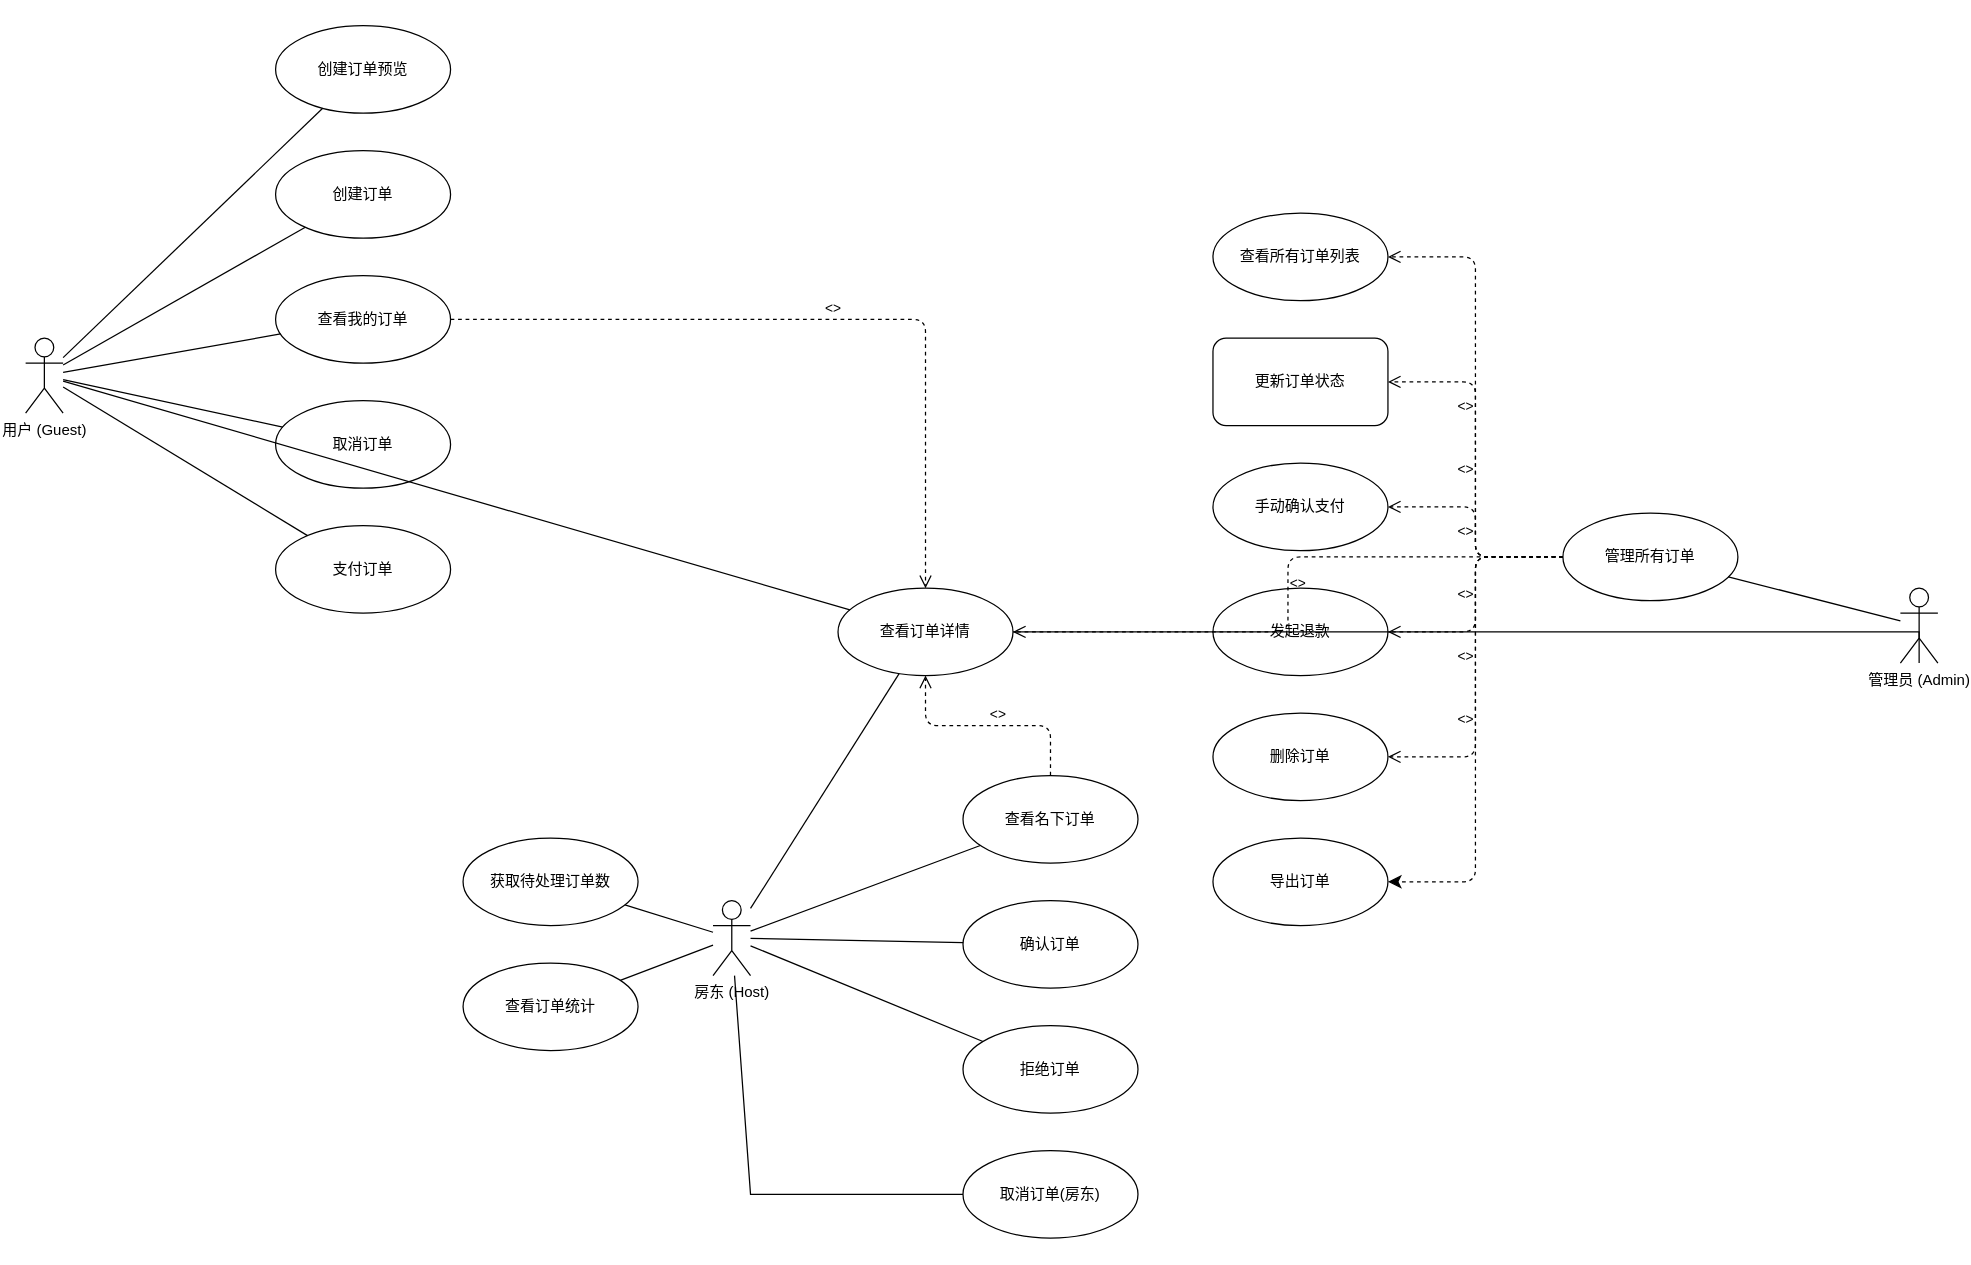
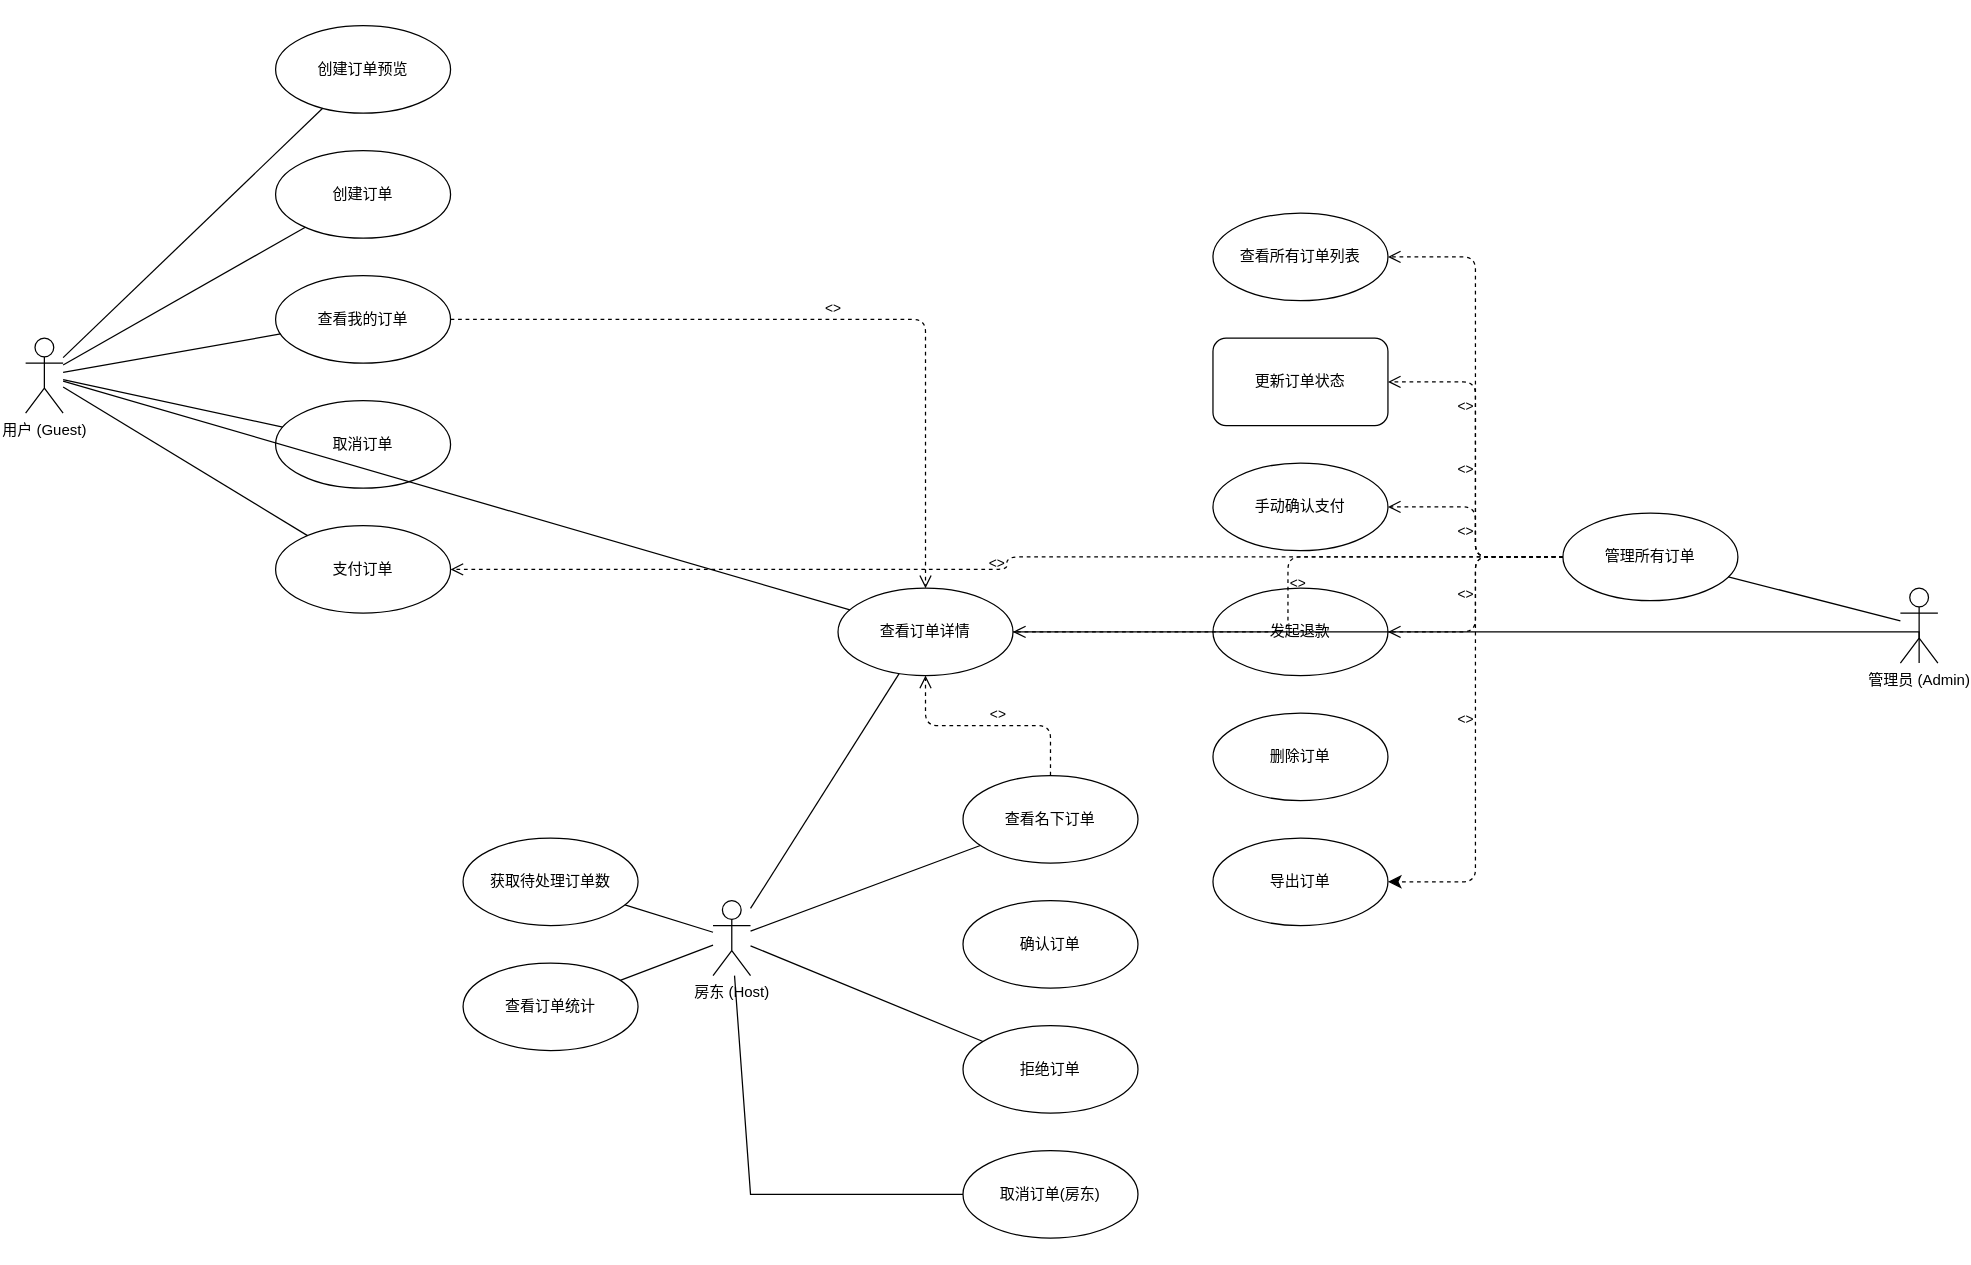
(1431, 757) -> (1006, 567)
(857, 941) -> none
